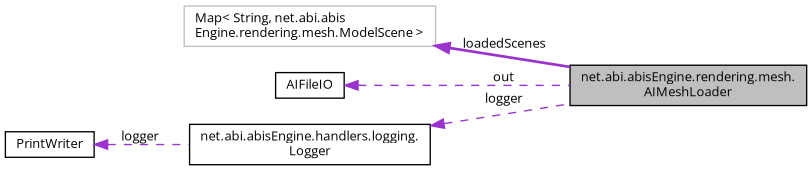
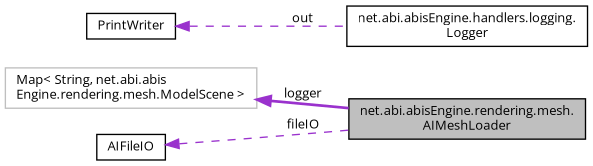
(503, 44) -> (302, 94)
(503, 78) -> (302, 125)
(507, 114) -> none
(139, 137) -> (302, 19)
